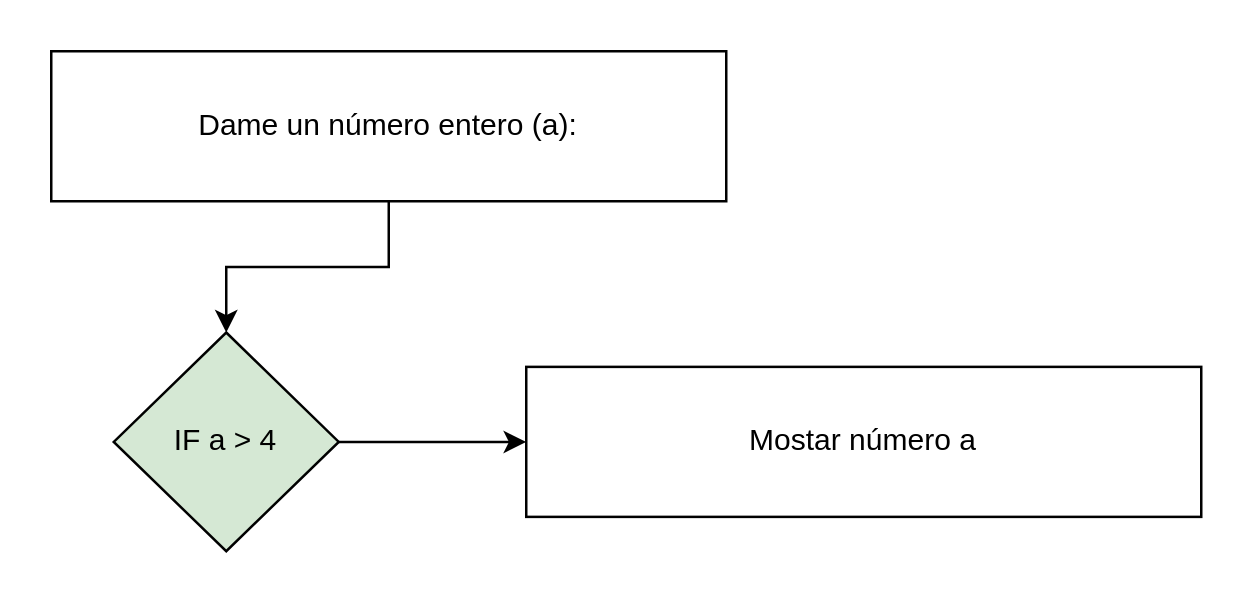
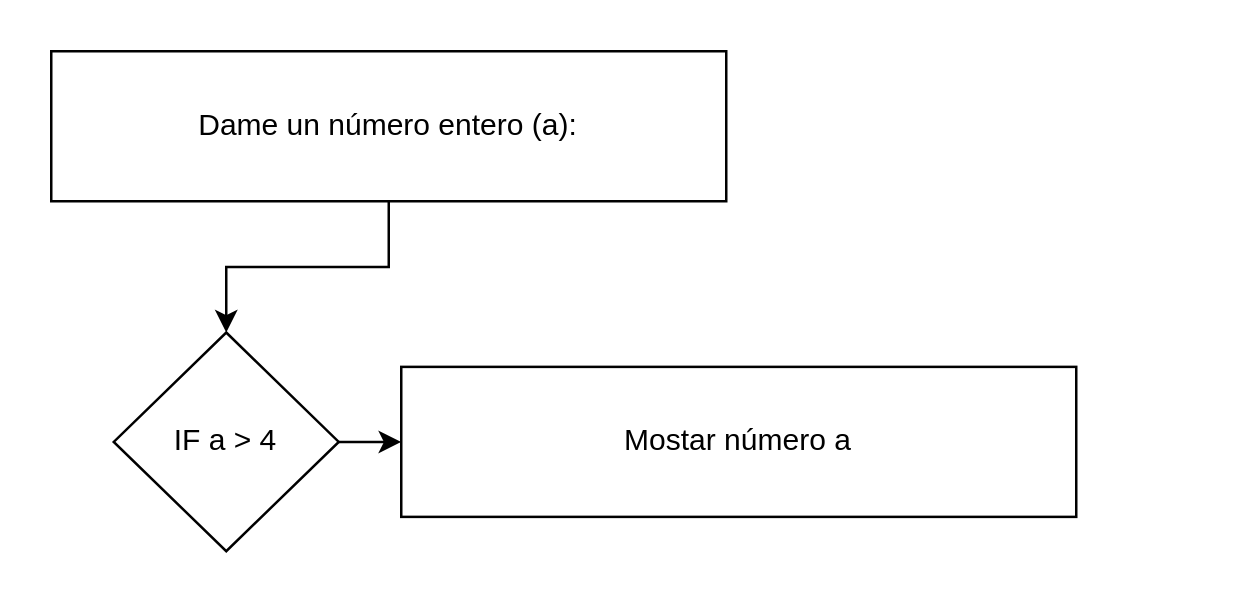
(226, 442) -> (226, 442)
(864, 442) -> (739, 442)
